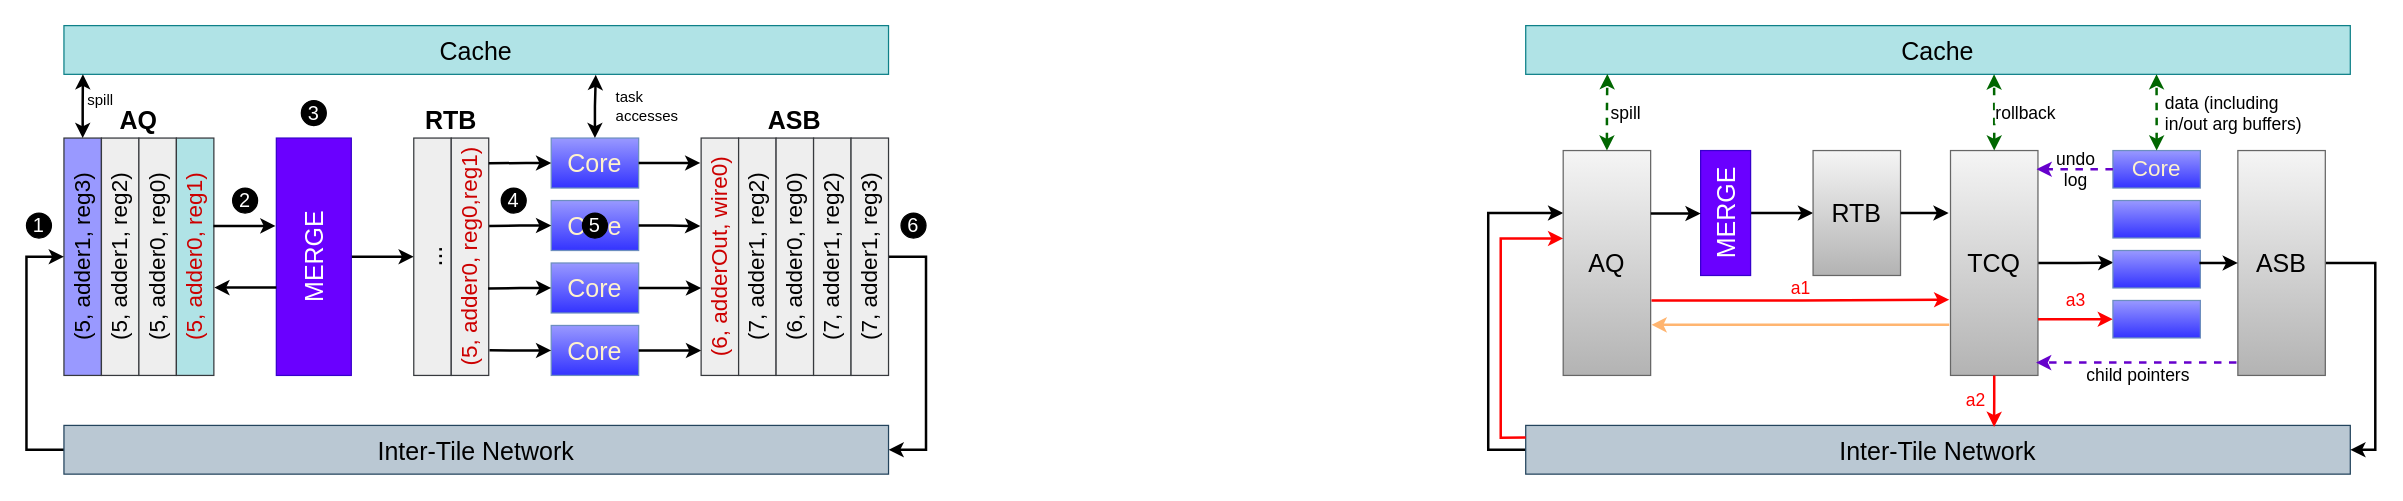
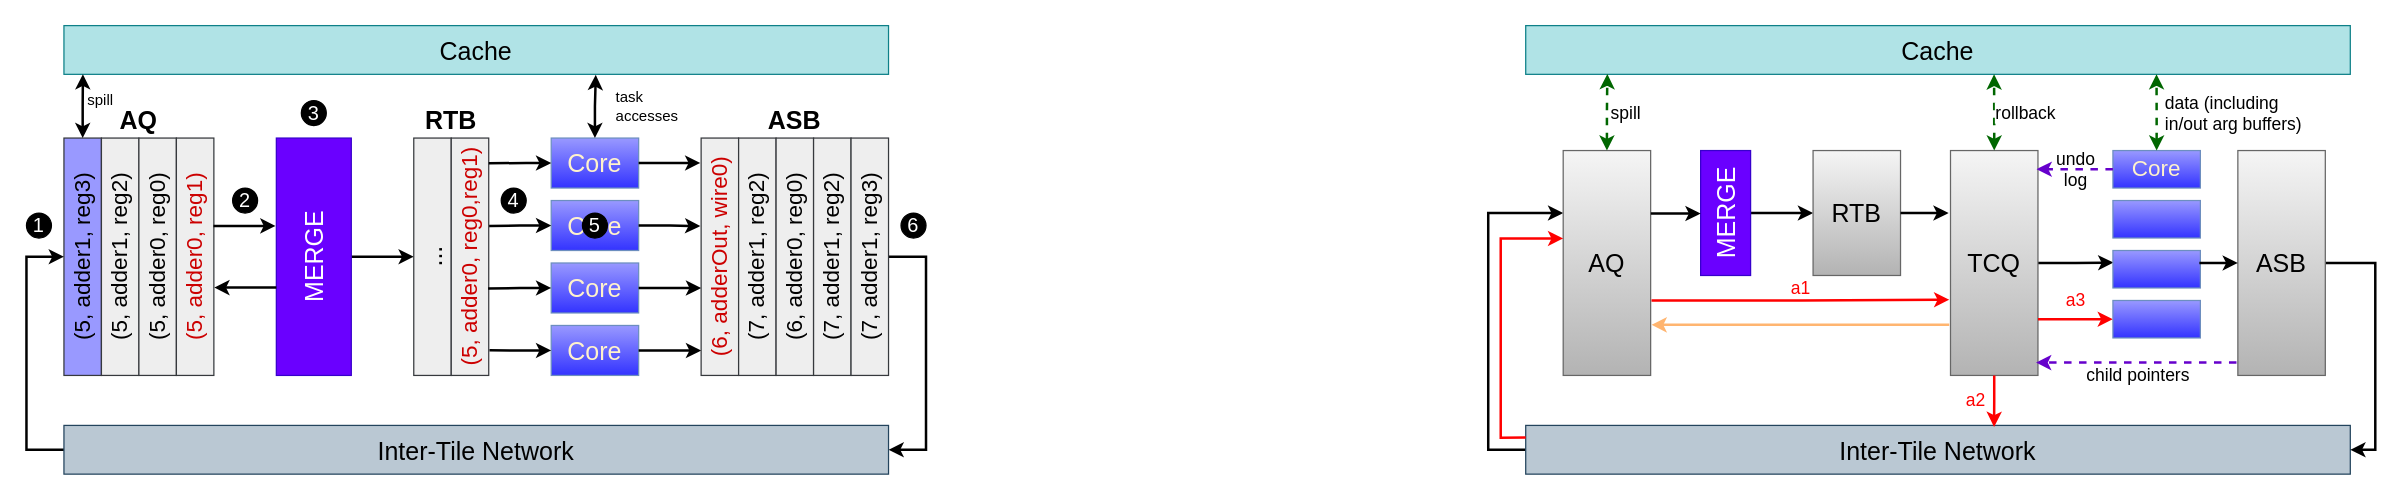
(194, 257) -> (194, 257)
